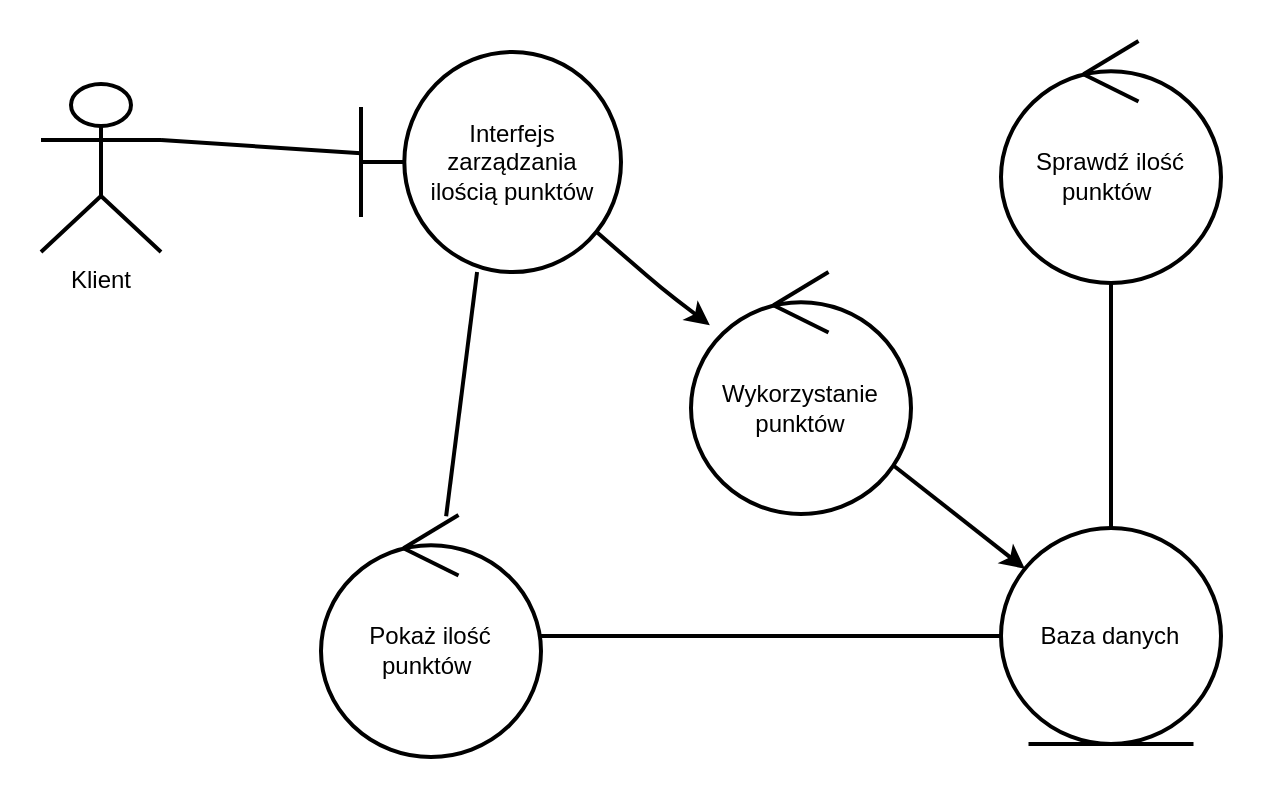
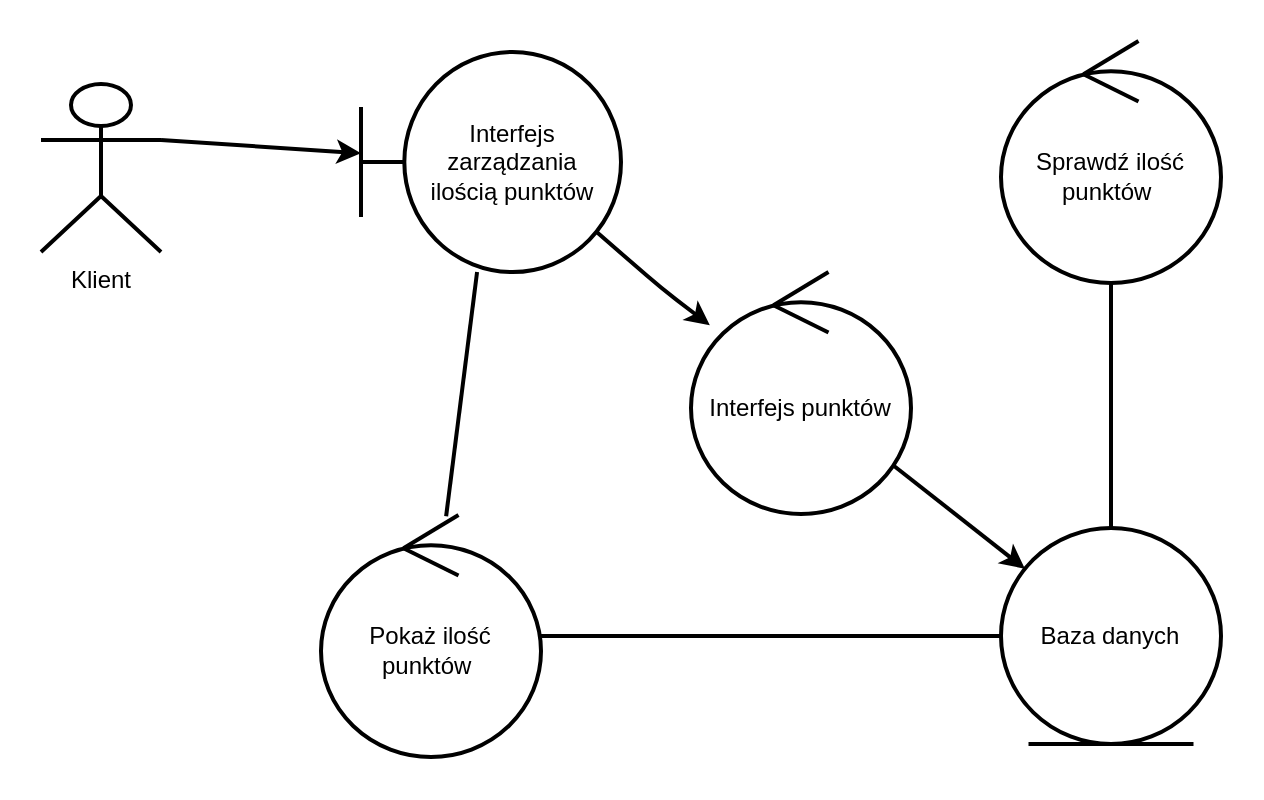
(348, 152) -> (342, 152)
(801, 409) -> (801, 409)
